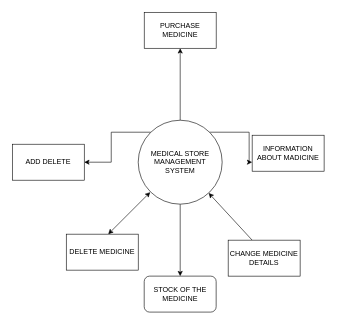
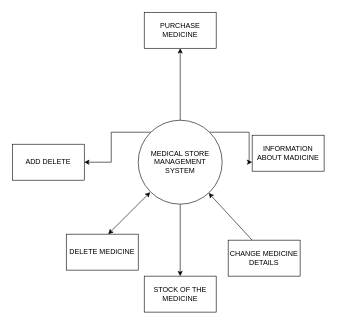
(180, 294) -> (180, 294)
